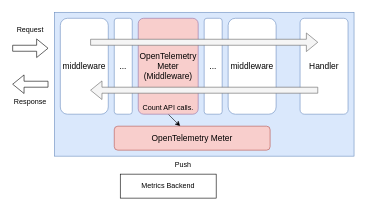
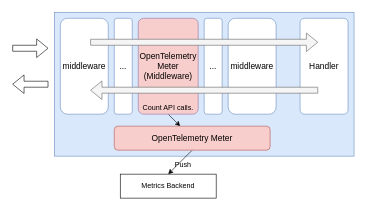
(30, 30) -> none
(30, 102) -> none
none -> (172, 170)
